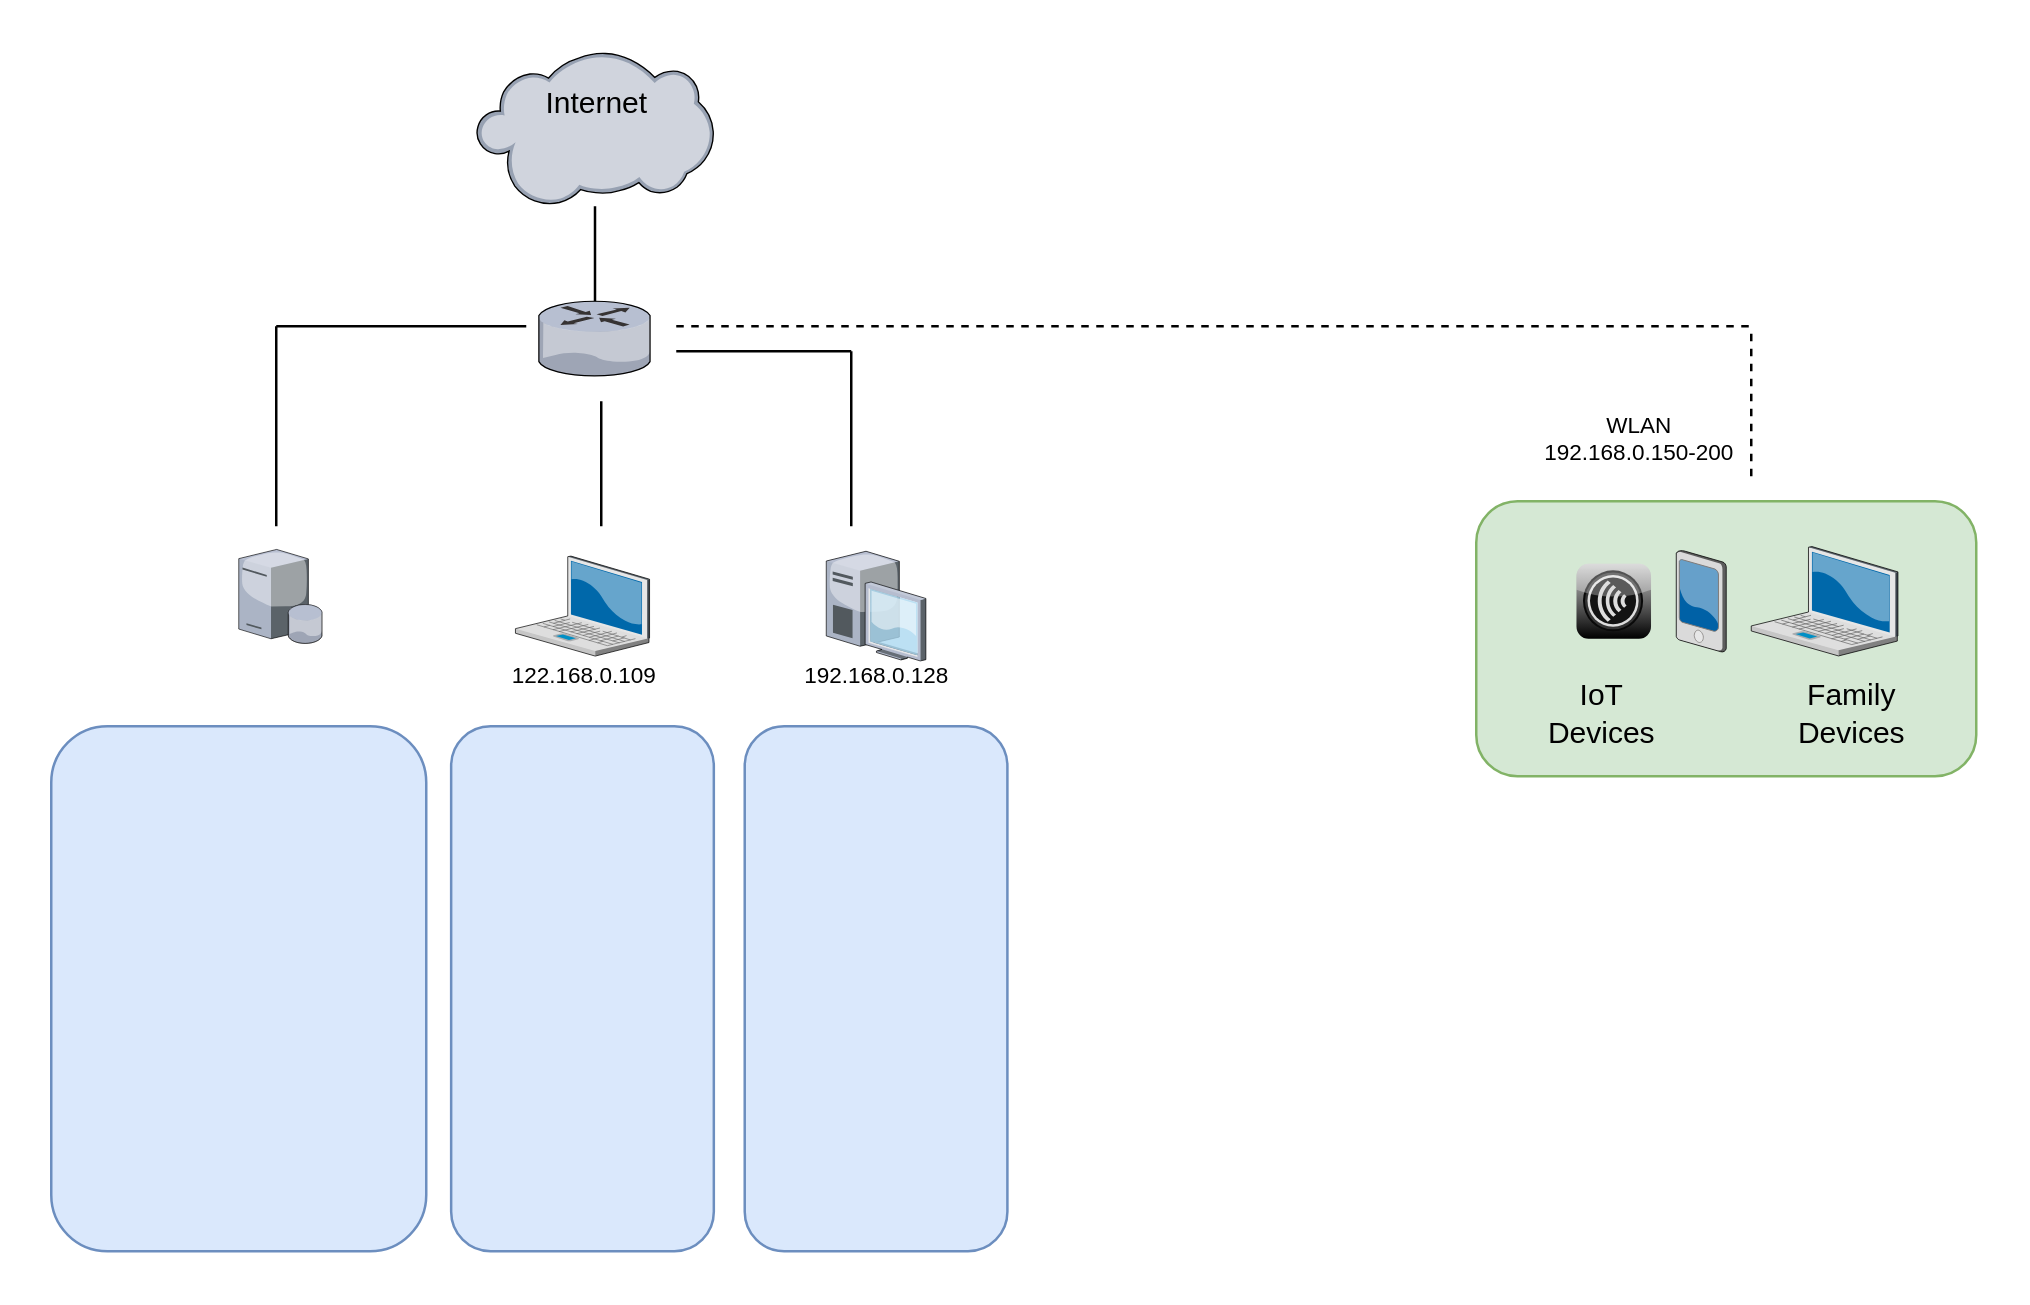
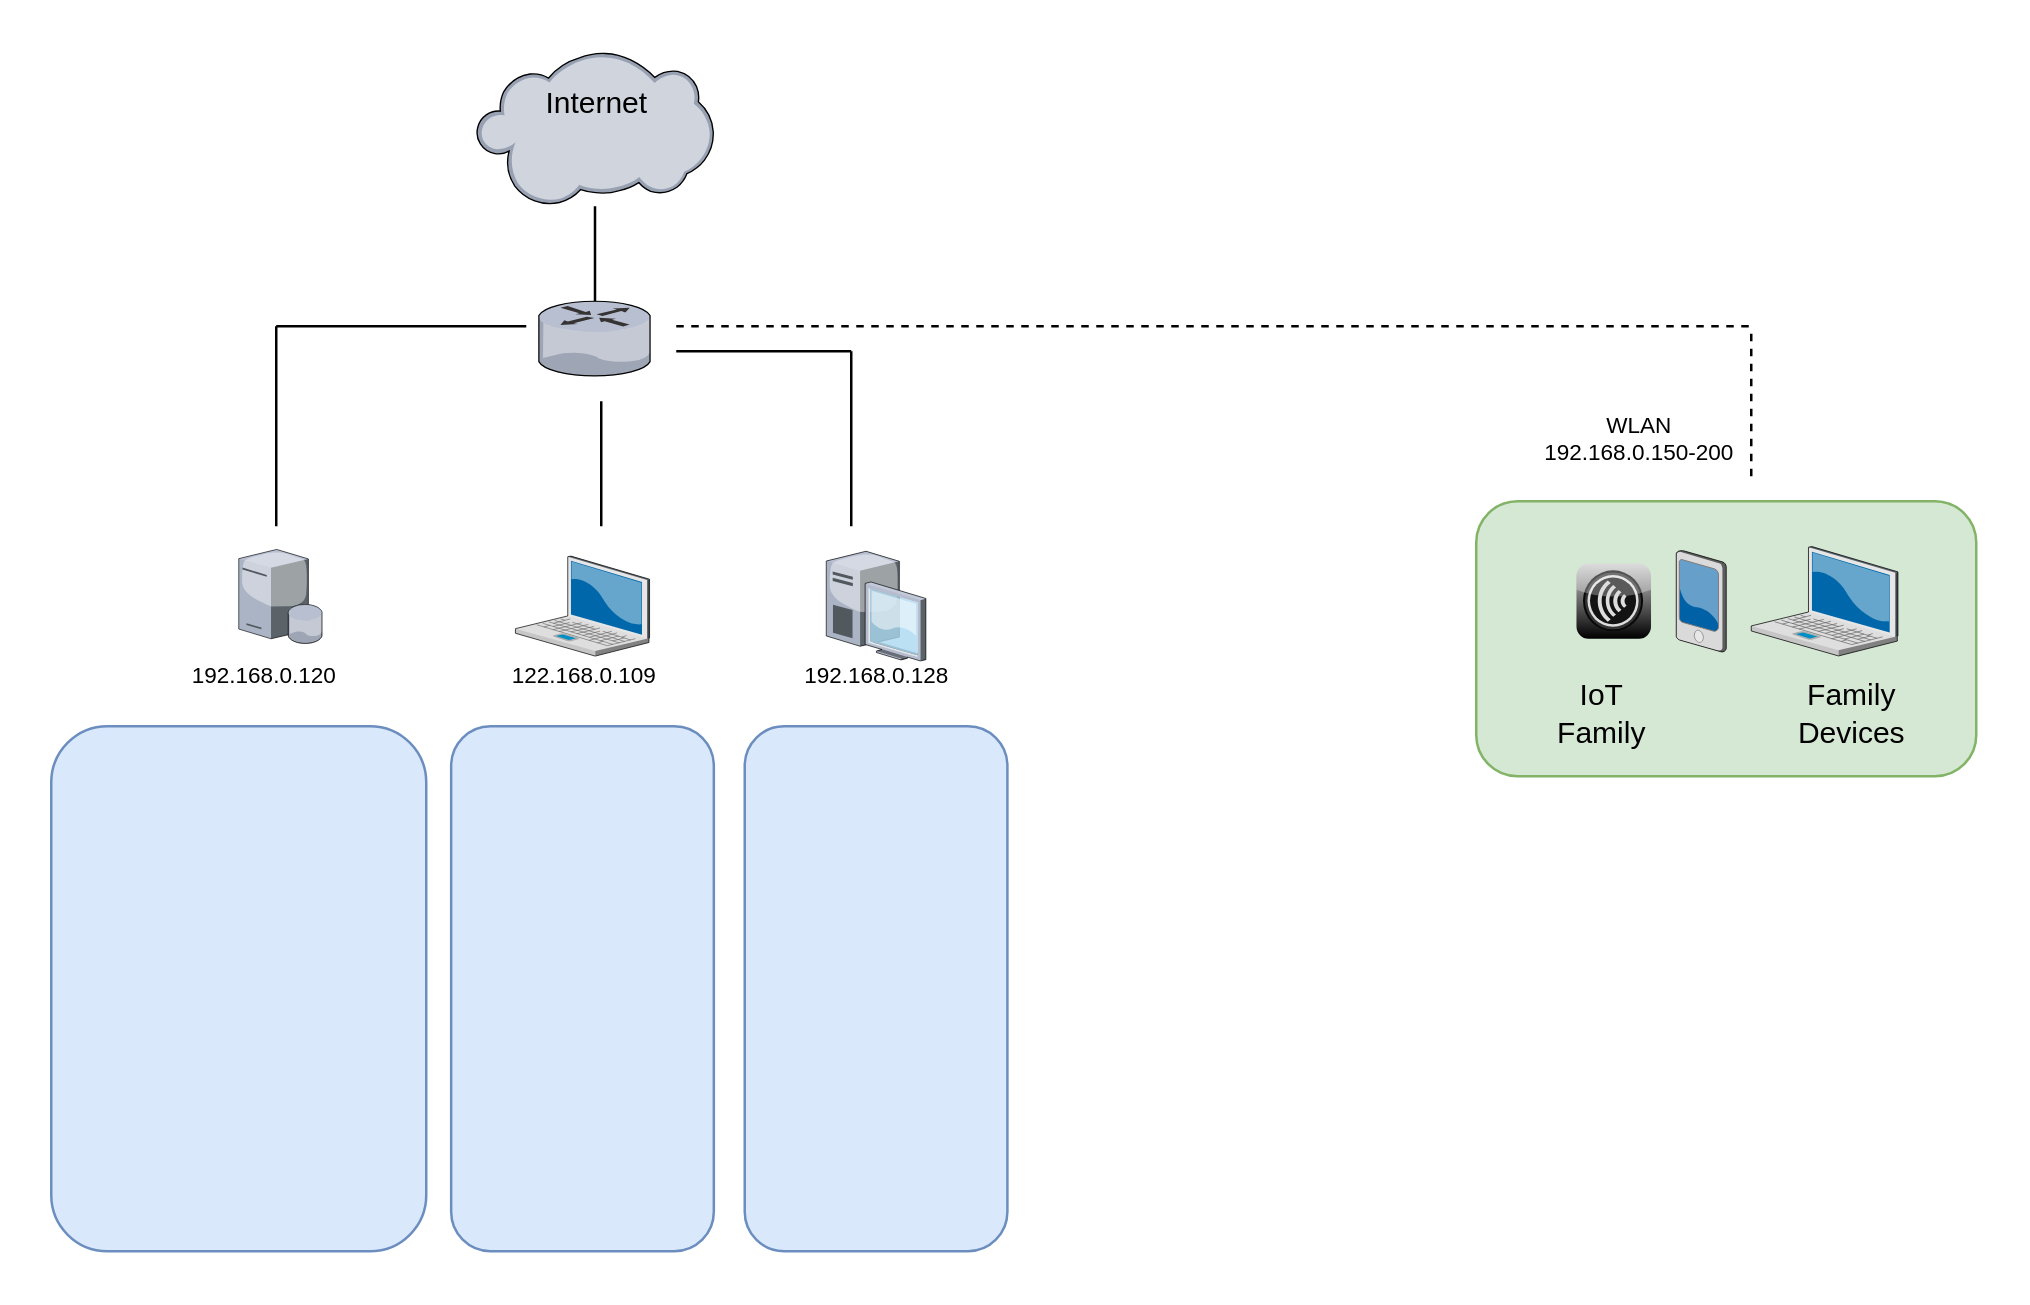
none -> (264, 676)
(1603, 714) -> (1603, 714)
